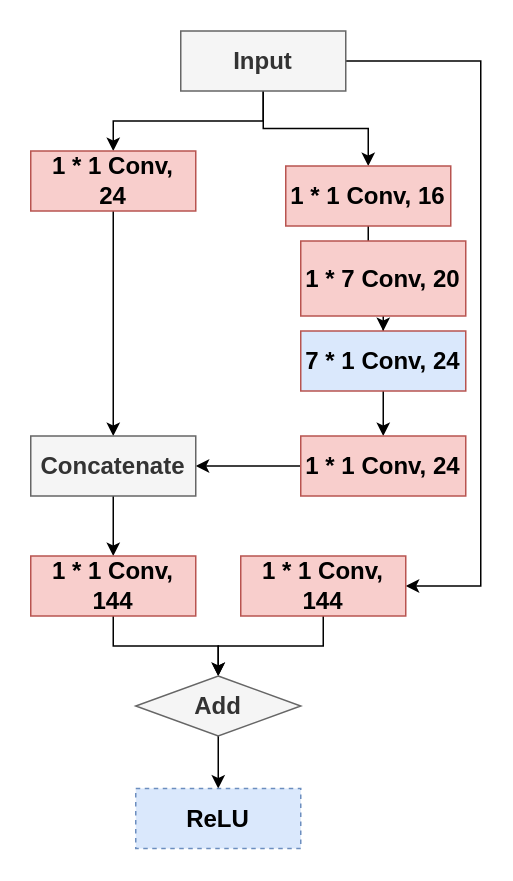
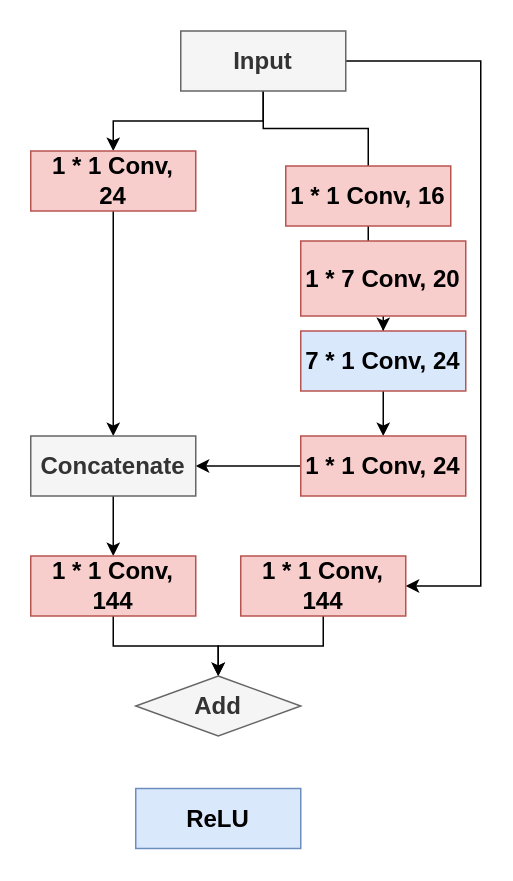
(368, 154) -> (368, 158)
(218, 764) -> none
(218, 818) -> (218, 818)
